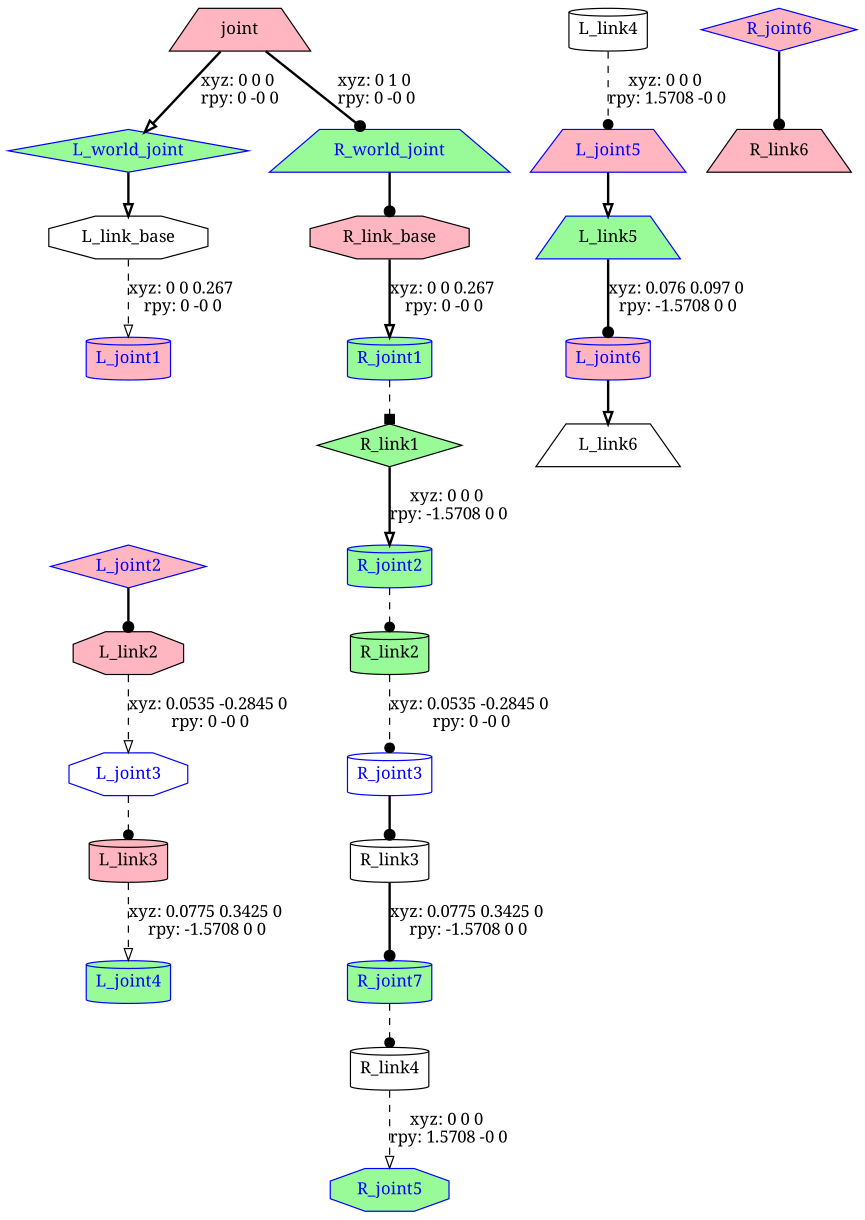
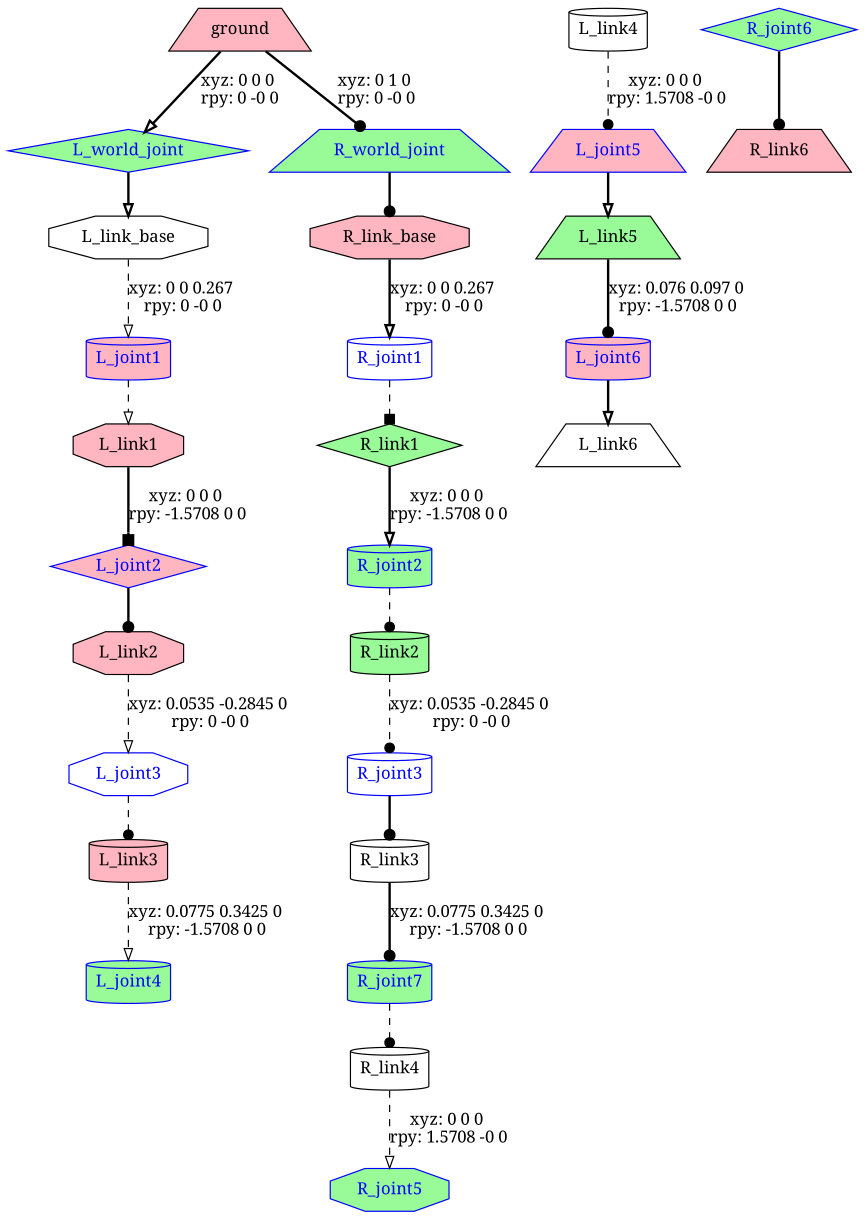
(240, 30) -> (240, 30)
(779, 30) -> (779, 30)
(608, 238) -> (608, 238)
(390, 359) -> (390, 359)
none -> (128, 445)
